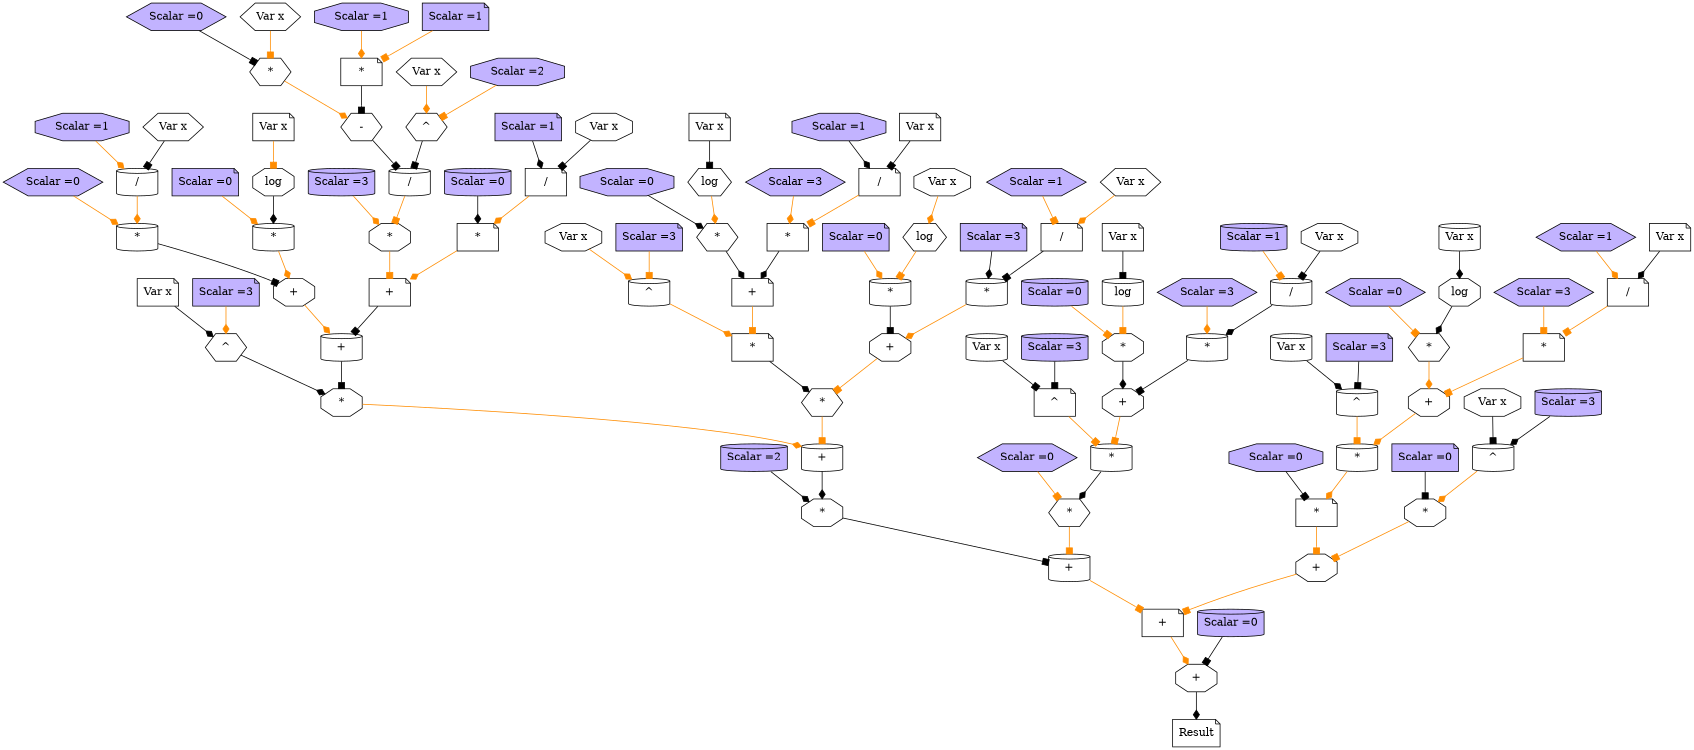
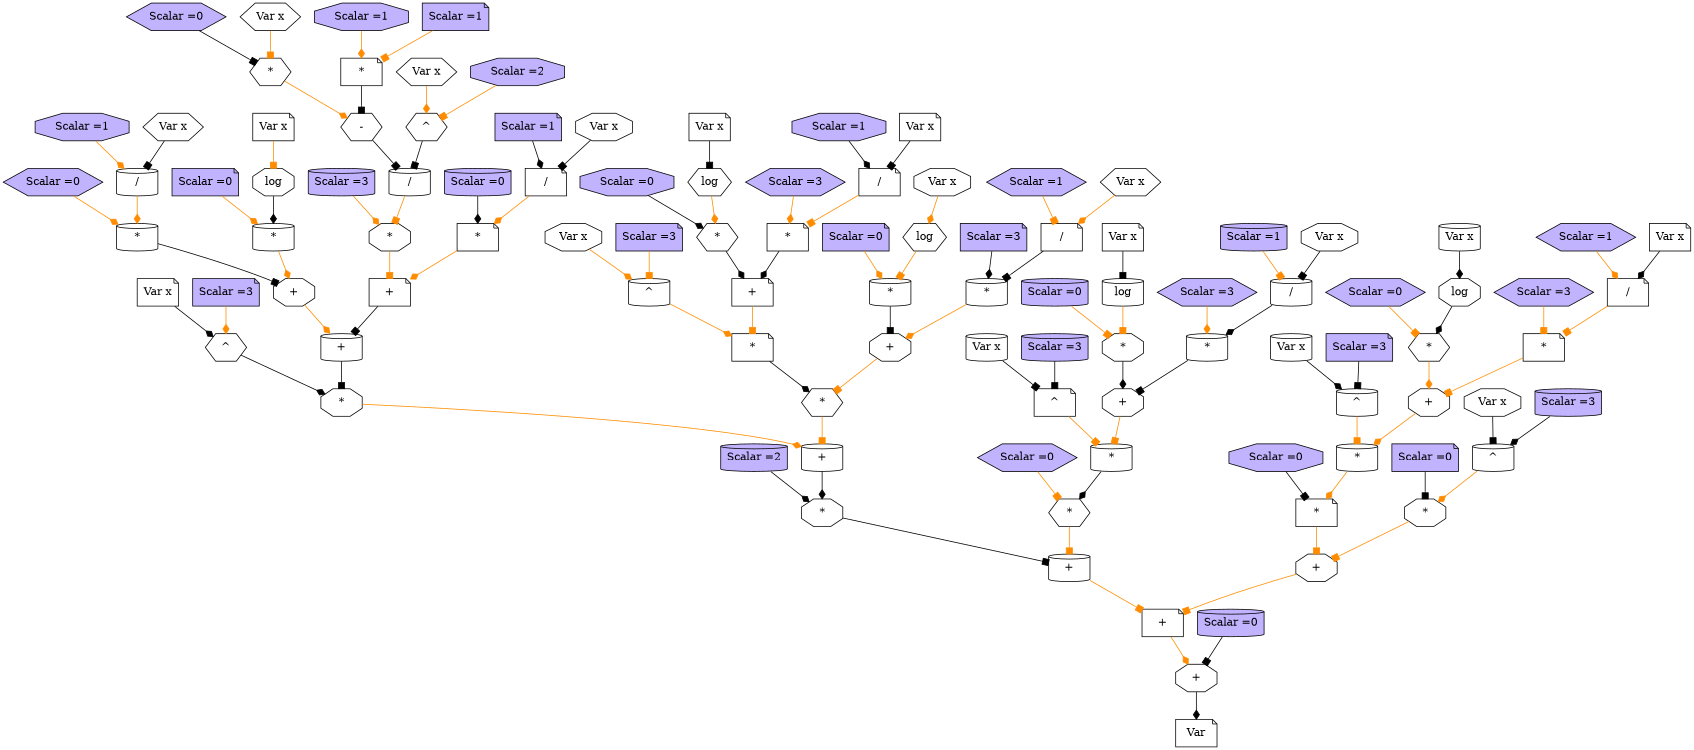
(1196, 733) -> (1196, 733)
